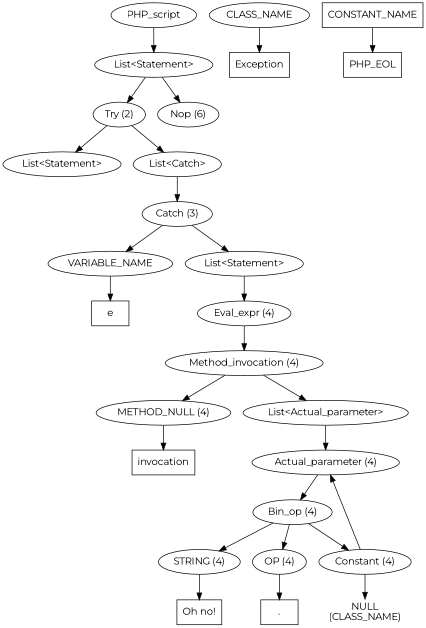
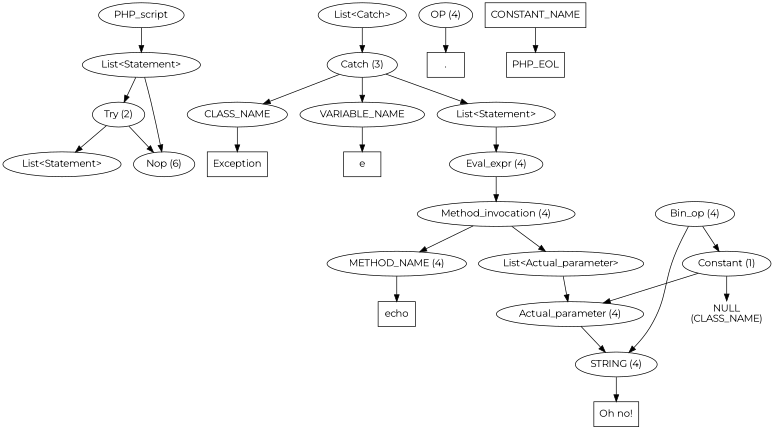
none -> (305, 88)
(145, 137) -> (139, 137)
(163, 413) -> (397, 264)
(163, 462) -> (397, 314)
(311, 484) -> (591, 337)
(287, 534) -> none
(365, 562) -> (727, 264)
